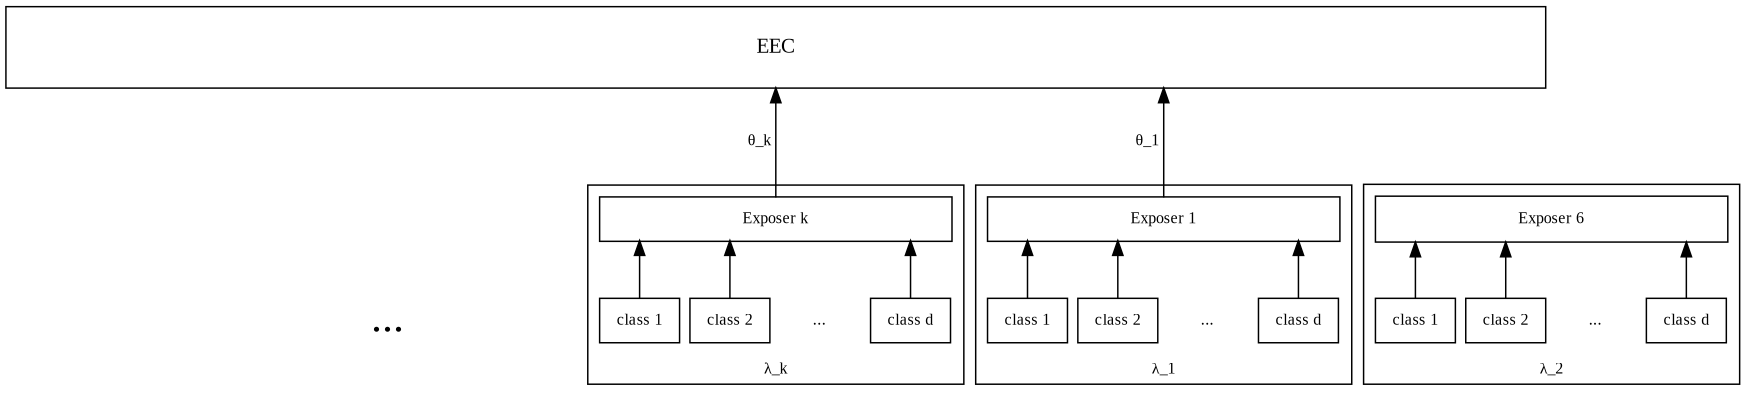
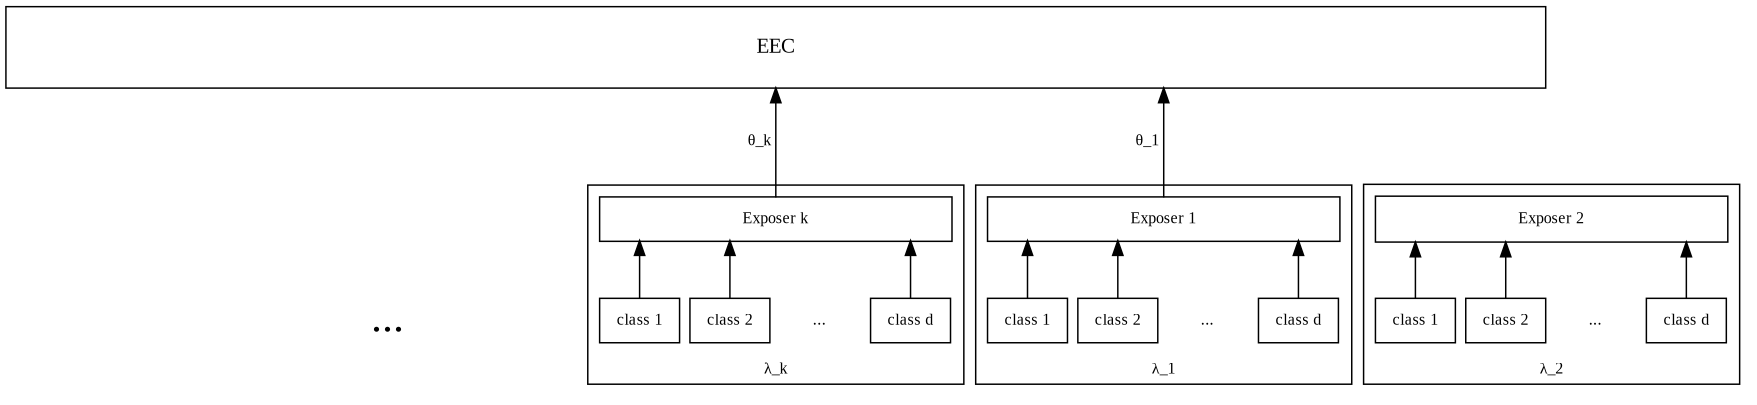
(1552, 219) -> (1552, 219)
